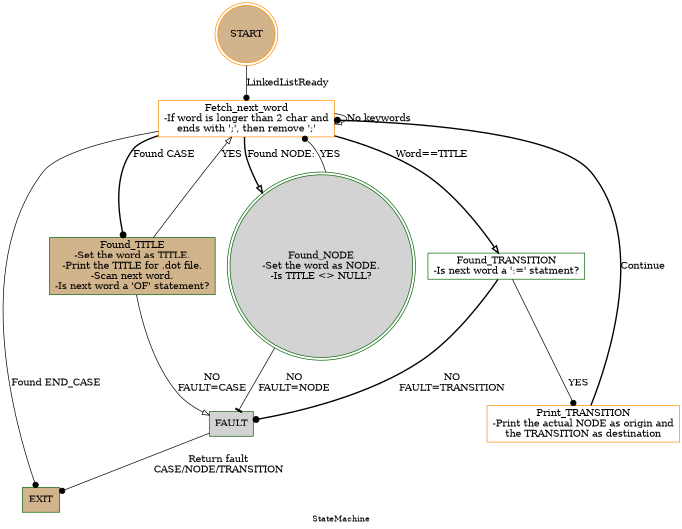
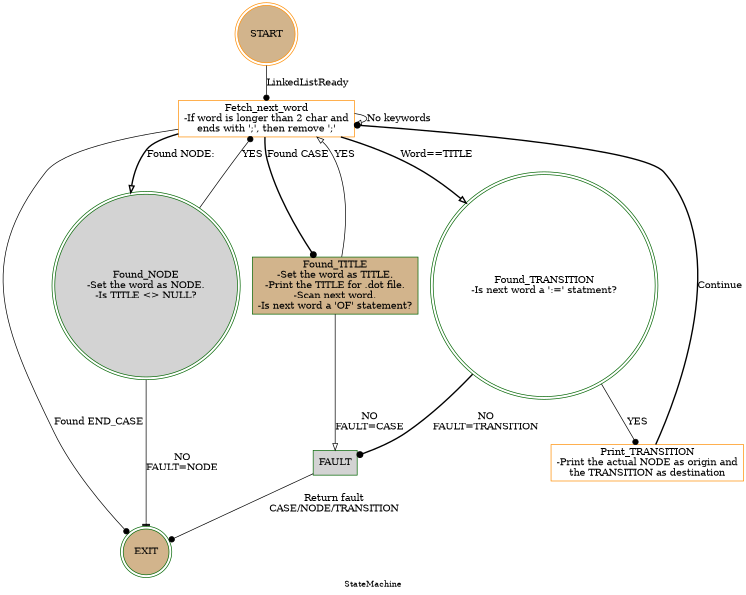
(506, 266) -> (544, 286)
(257, 378) -> (146, 451)
(41, 500) -> (146, 552)
